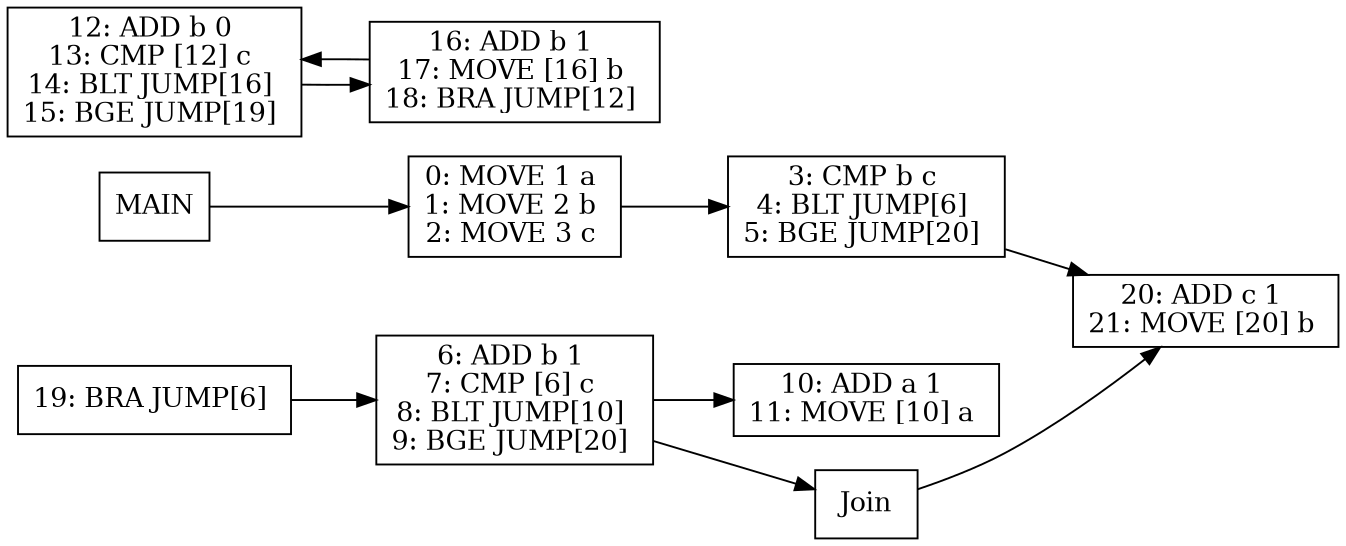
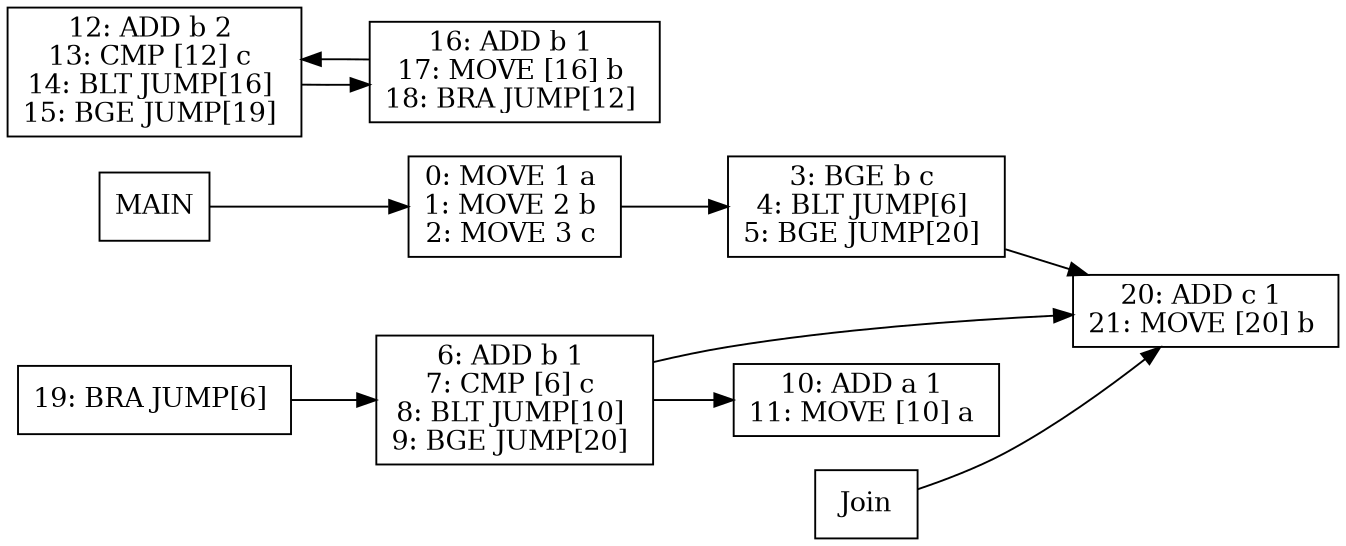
(155, 72) -> (155, 72)
(866, 207) -> (866, 207)
(725, 462) -> (853, 331)
